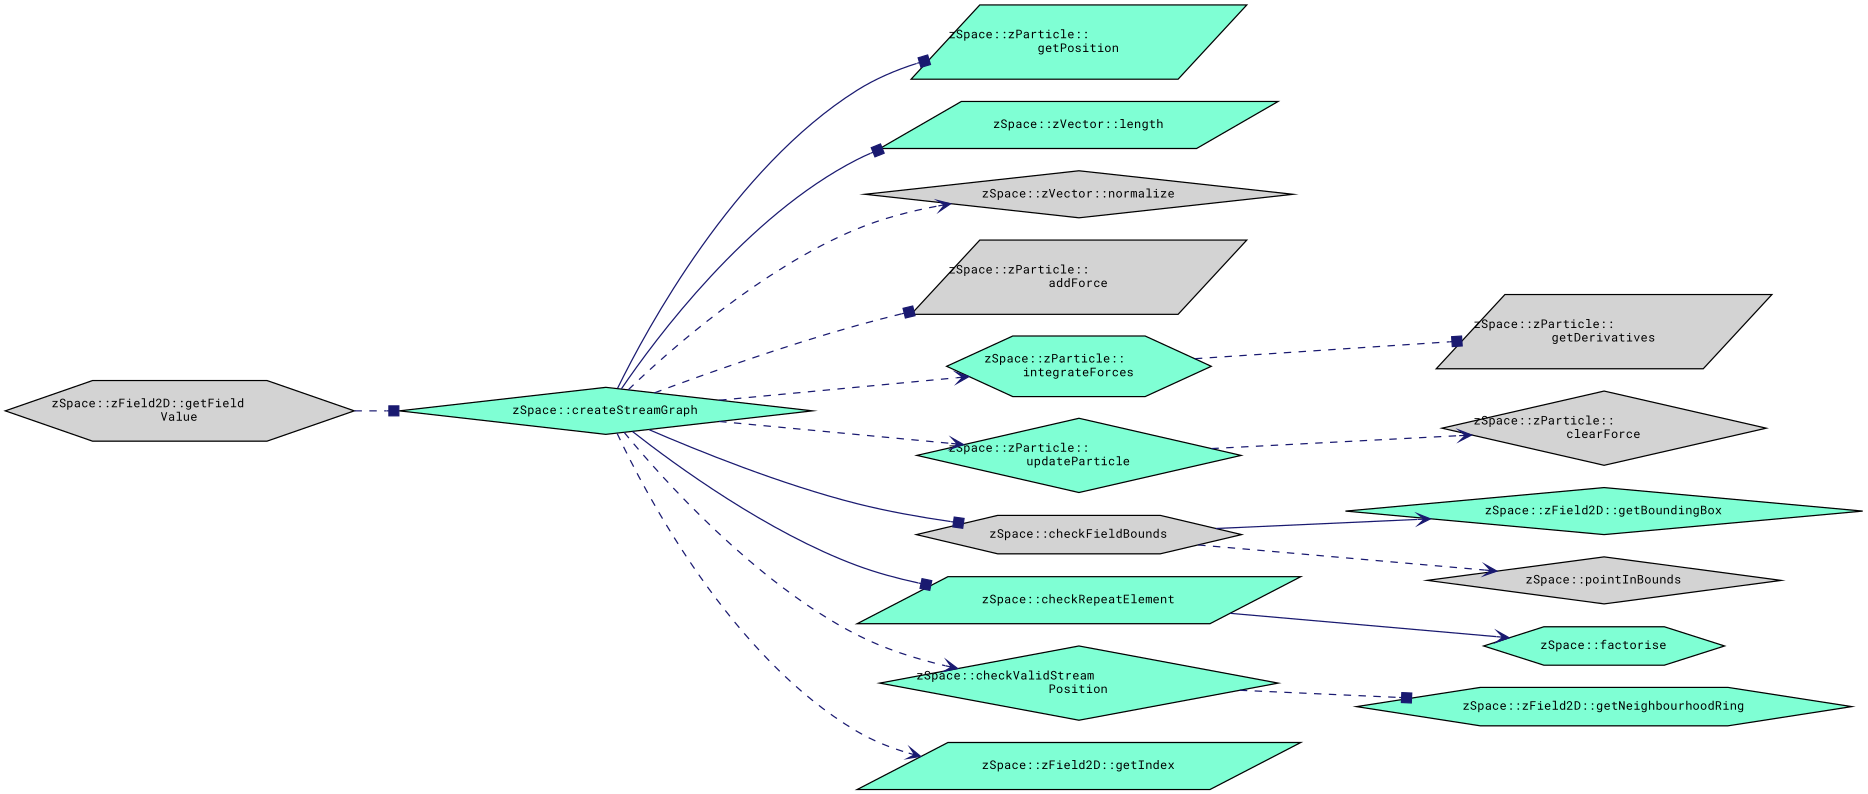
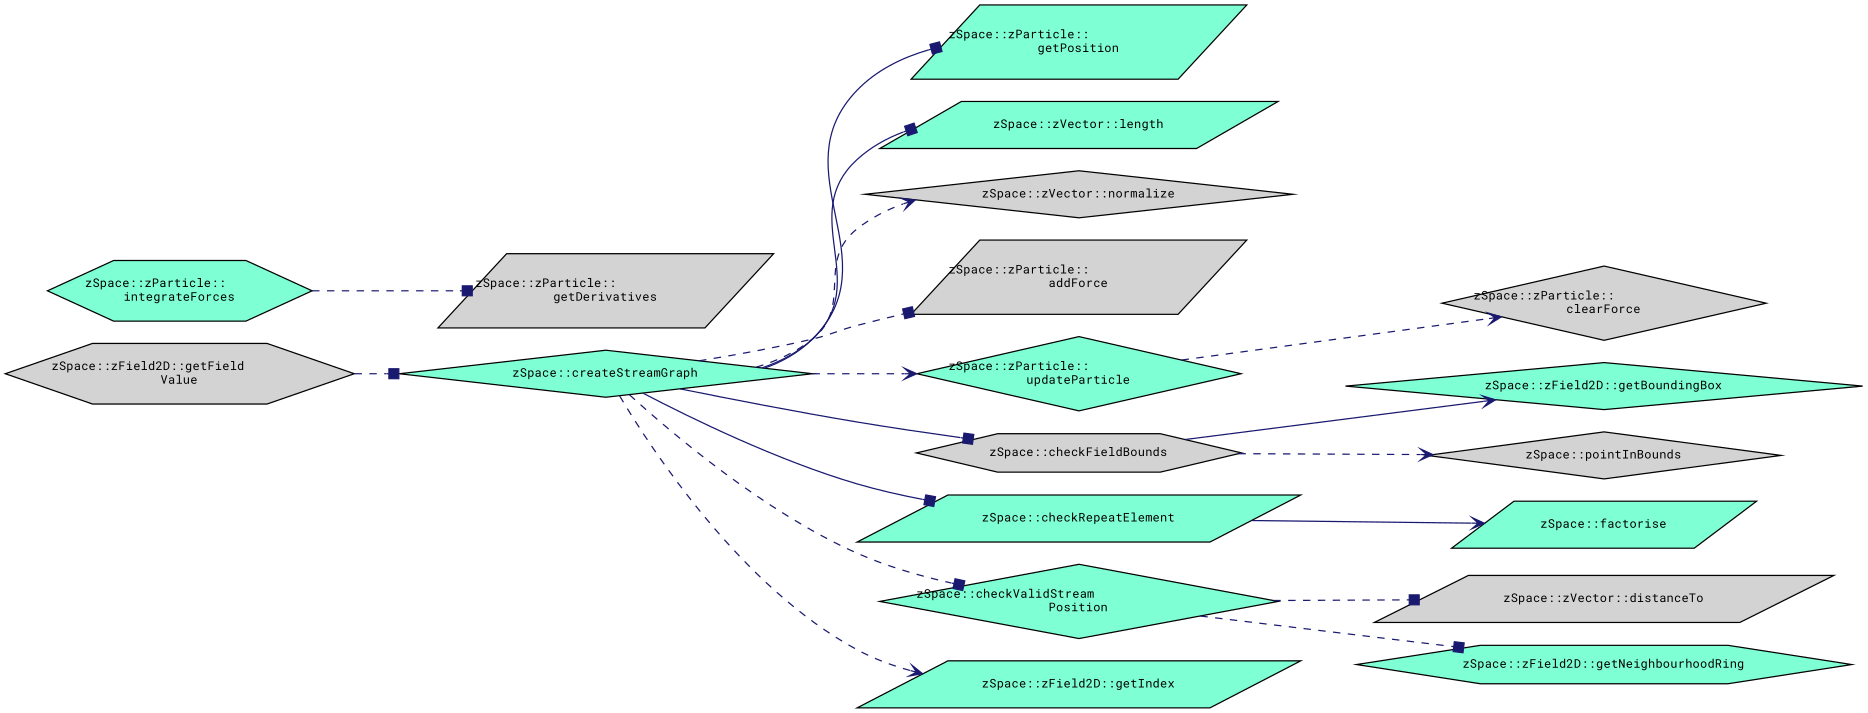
(838, 389) -> none
(767, 575) -> (779, 510)
none -> (1604, 599)
(1604, 646) -> (1604, 525)
